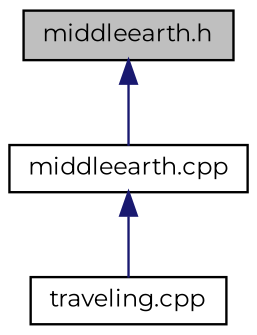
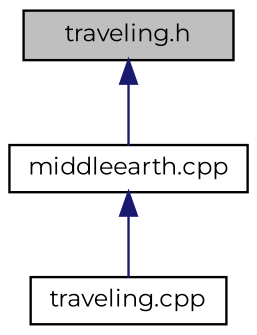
(129, 35) -> (129, 35)
